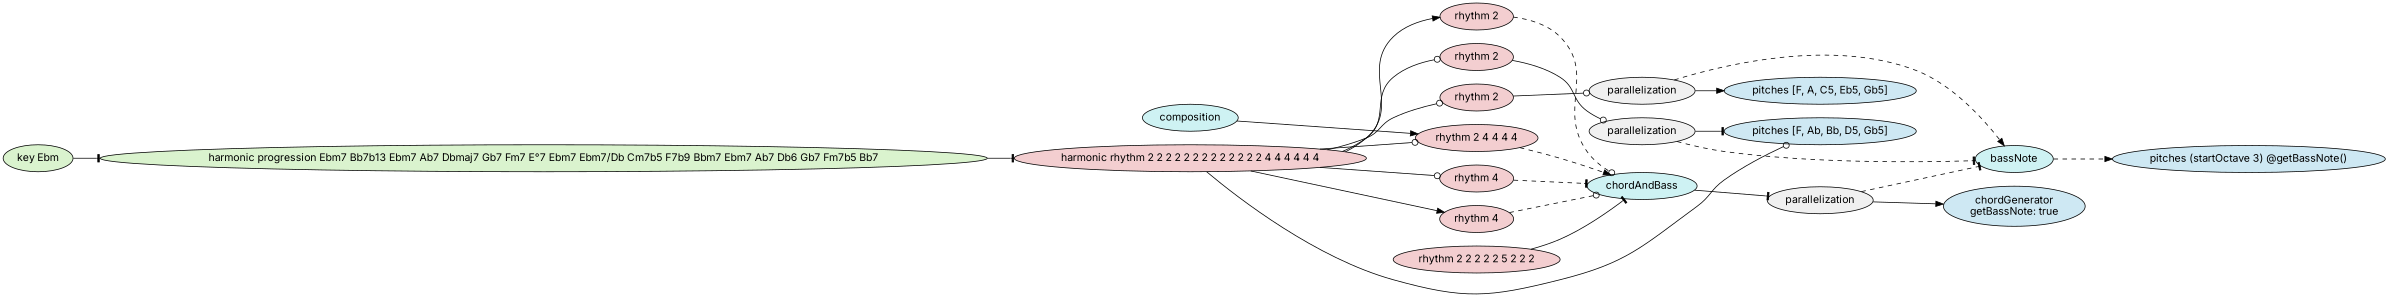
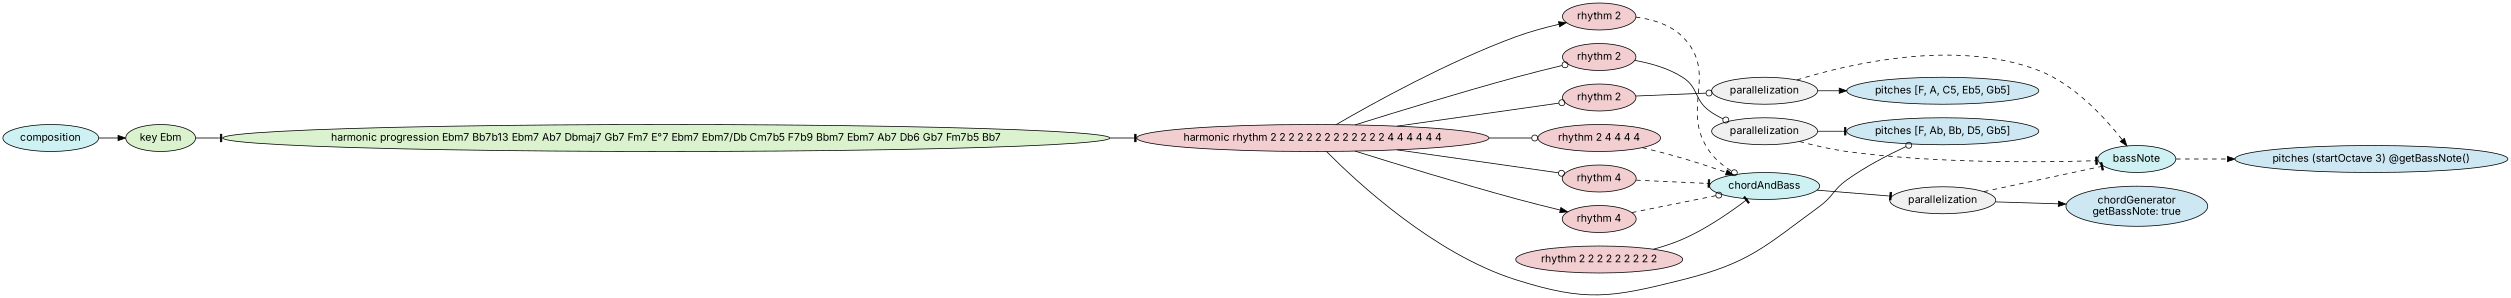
(1324, 127) -> (108, 138)
(1477, 260) -> (1599, 259)
